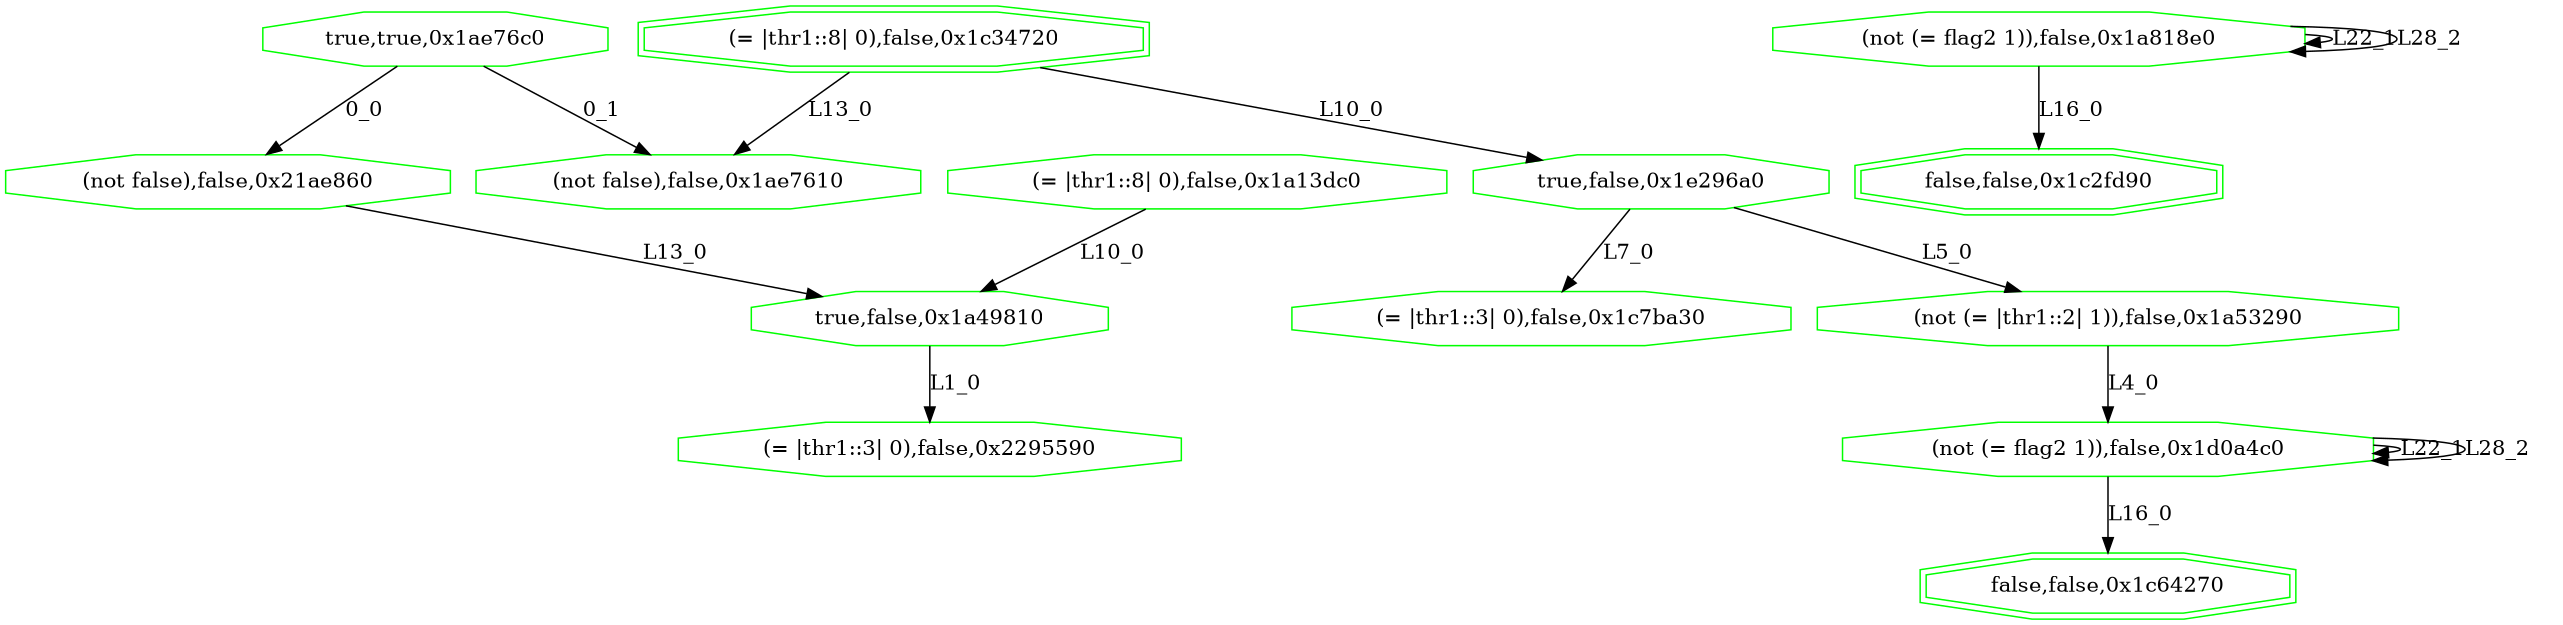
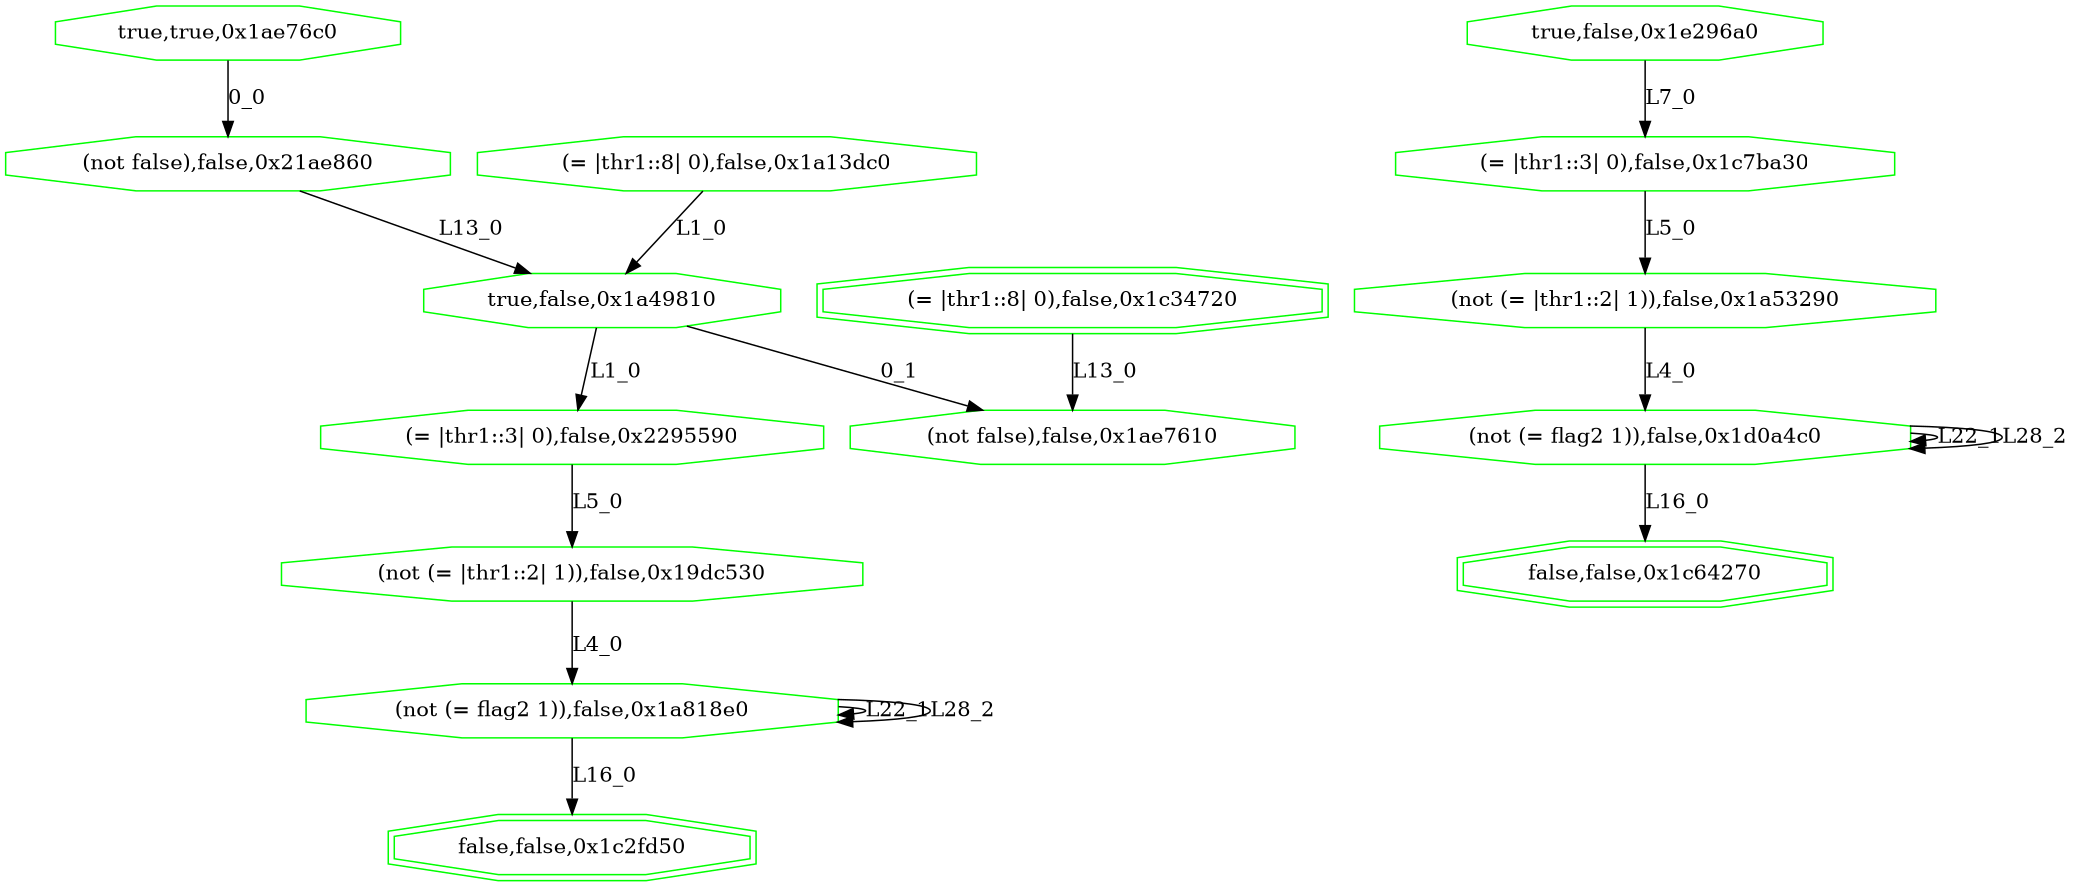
(560, 107) -> (827, 366)
(1284, 112) -> none
(2039, 182) -> (572, 848)
(1870, 247) -> (1645, 224)
(1112, 253) -> (701, 229)
none -> (572, 574)
